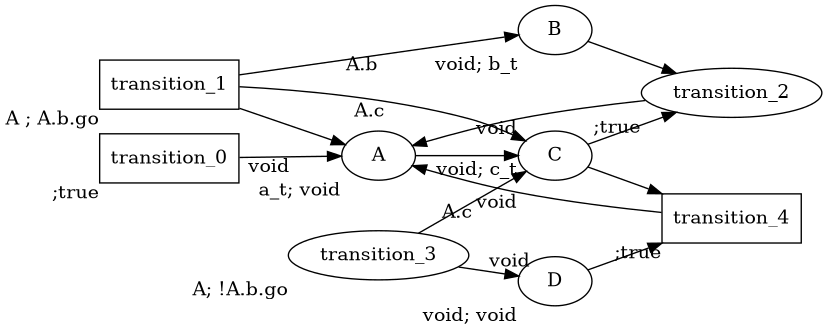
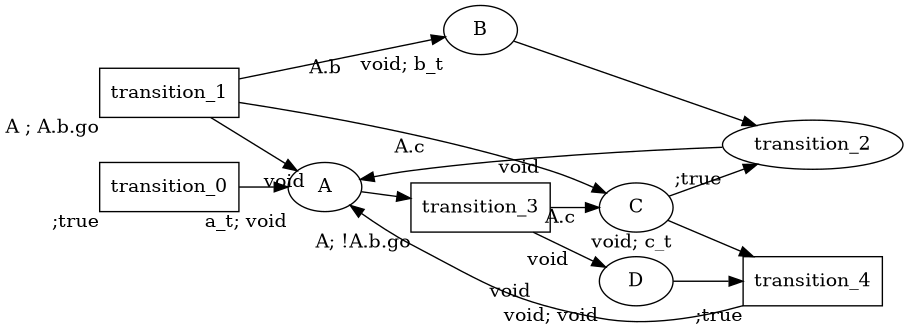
(460, 156) -> (379, 194)
(379, 255) -> (481, 208)
